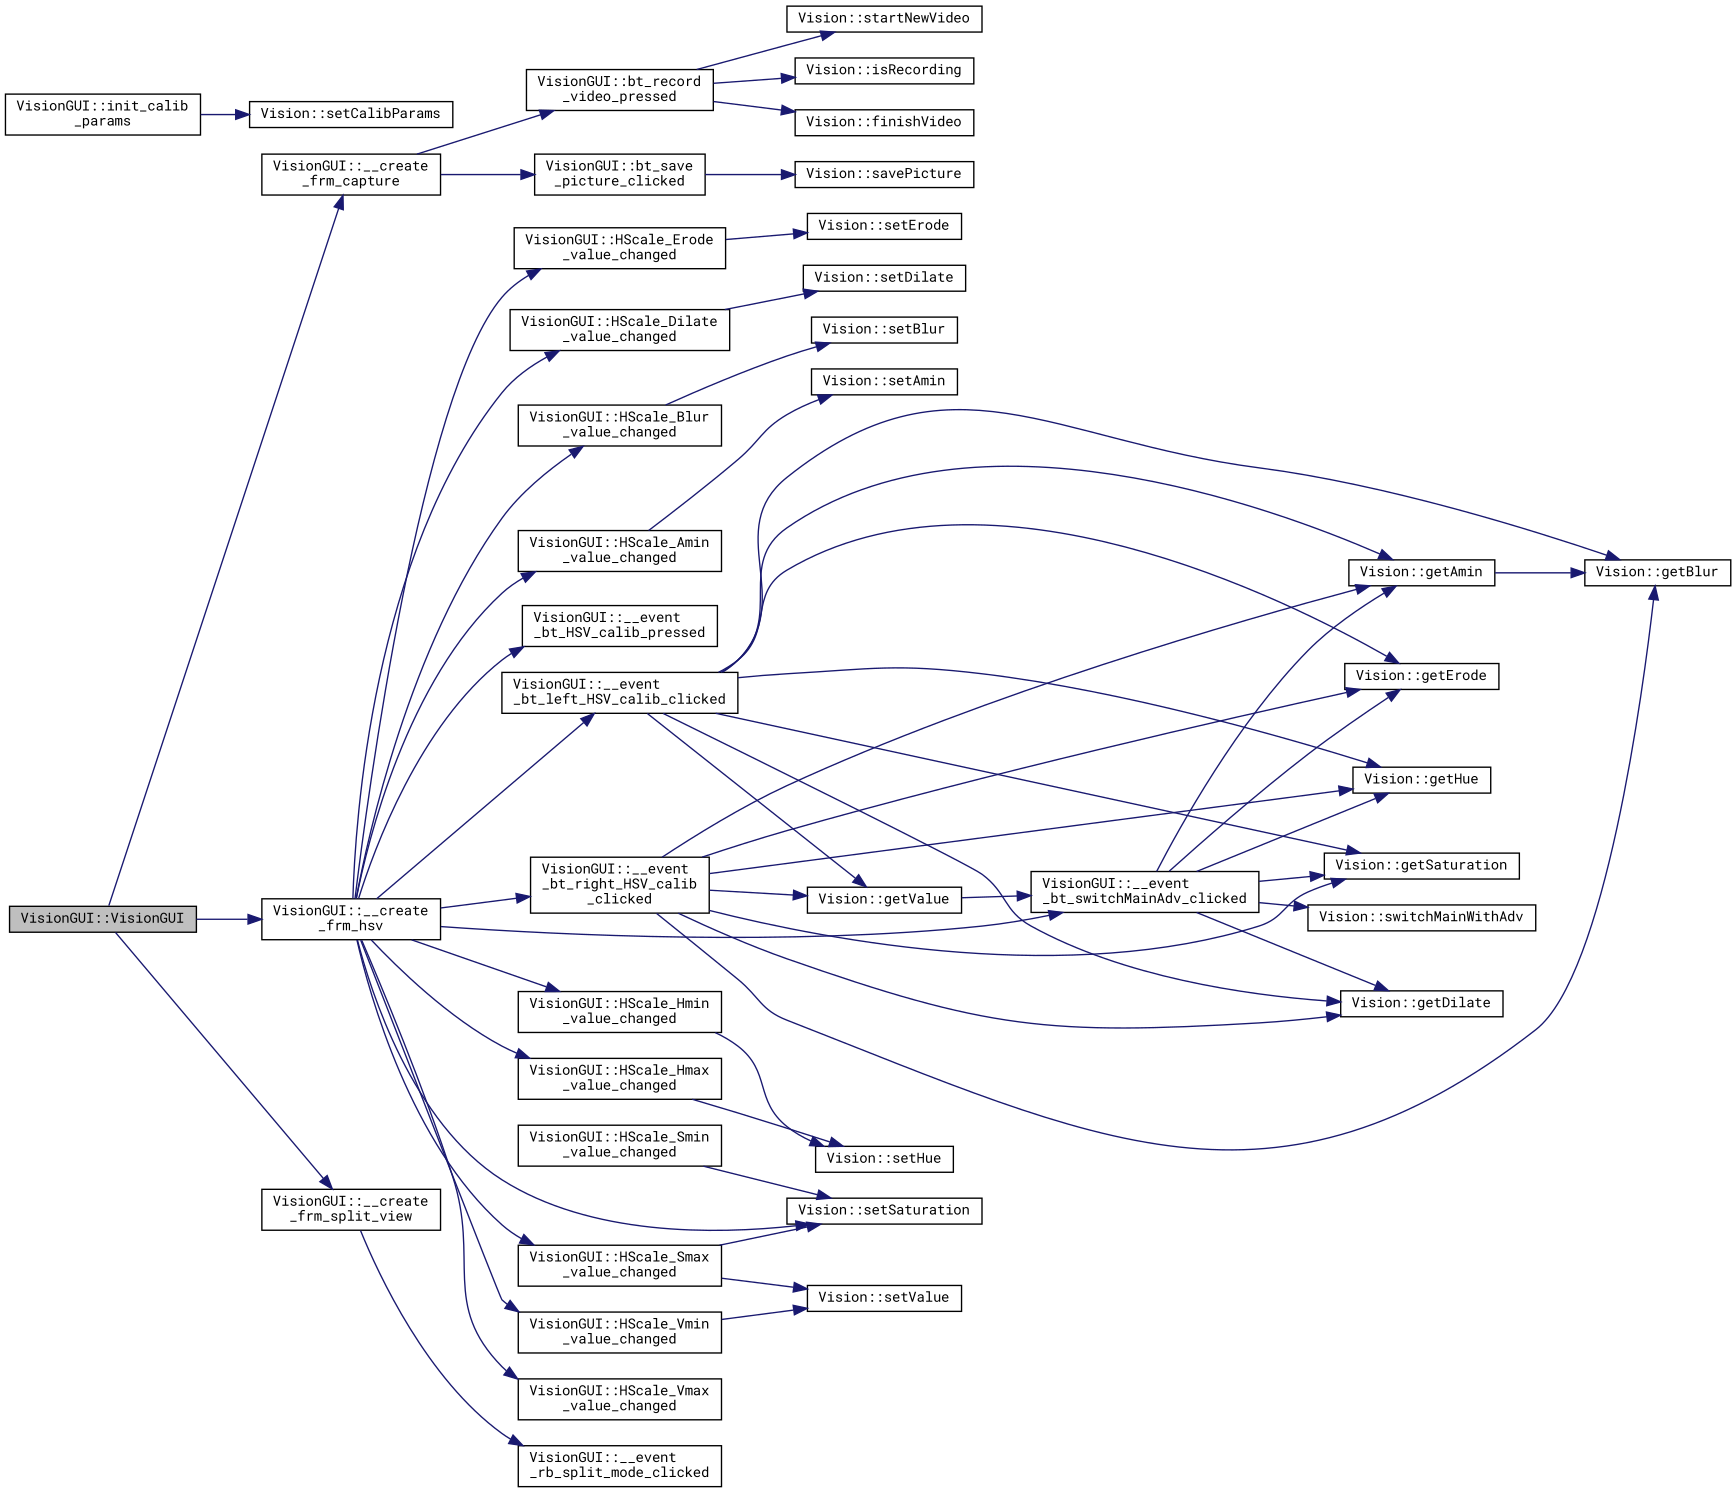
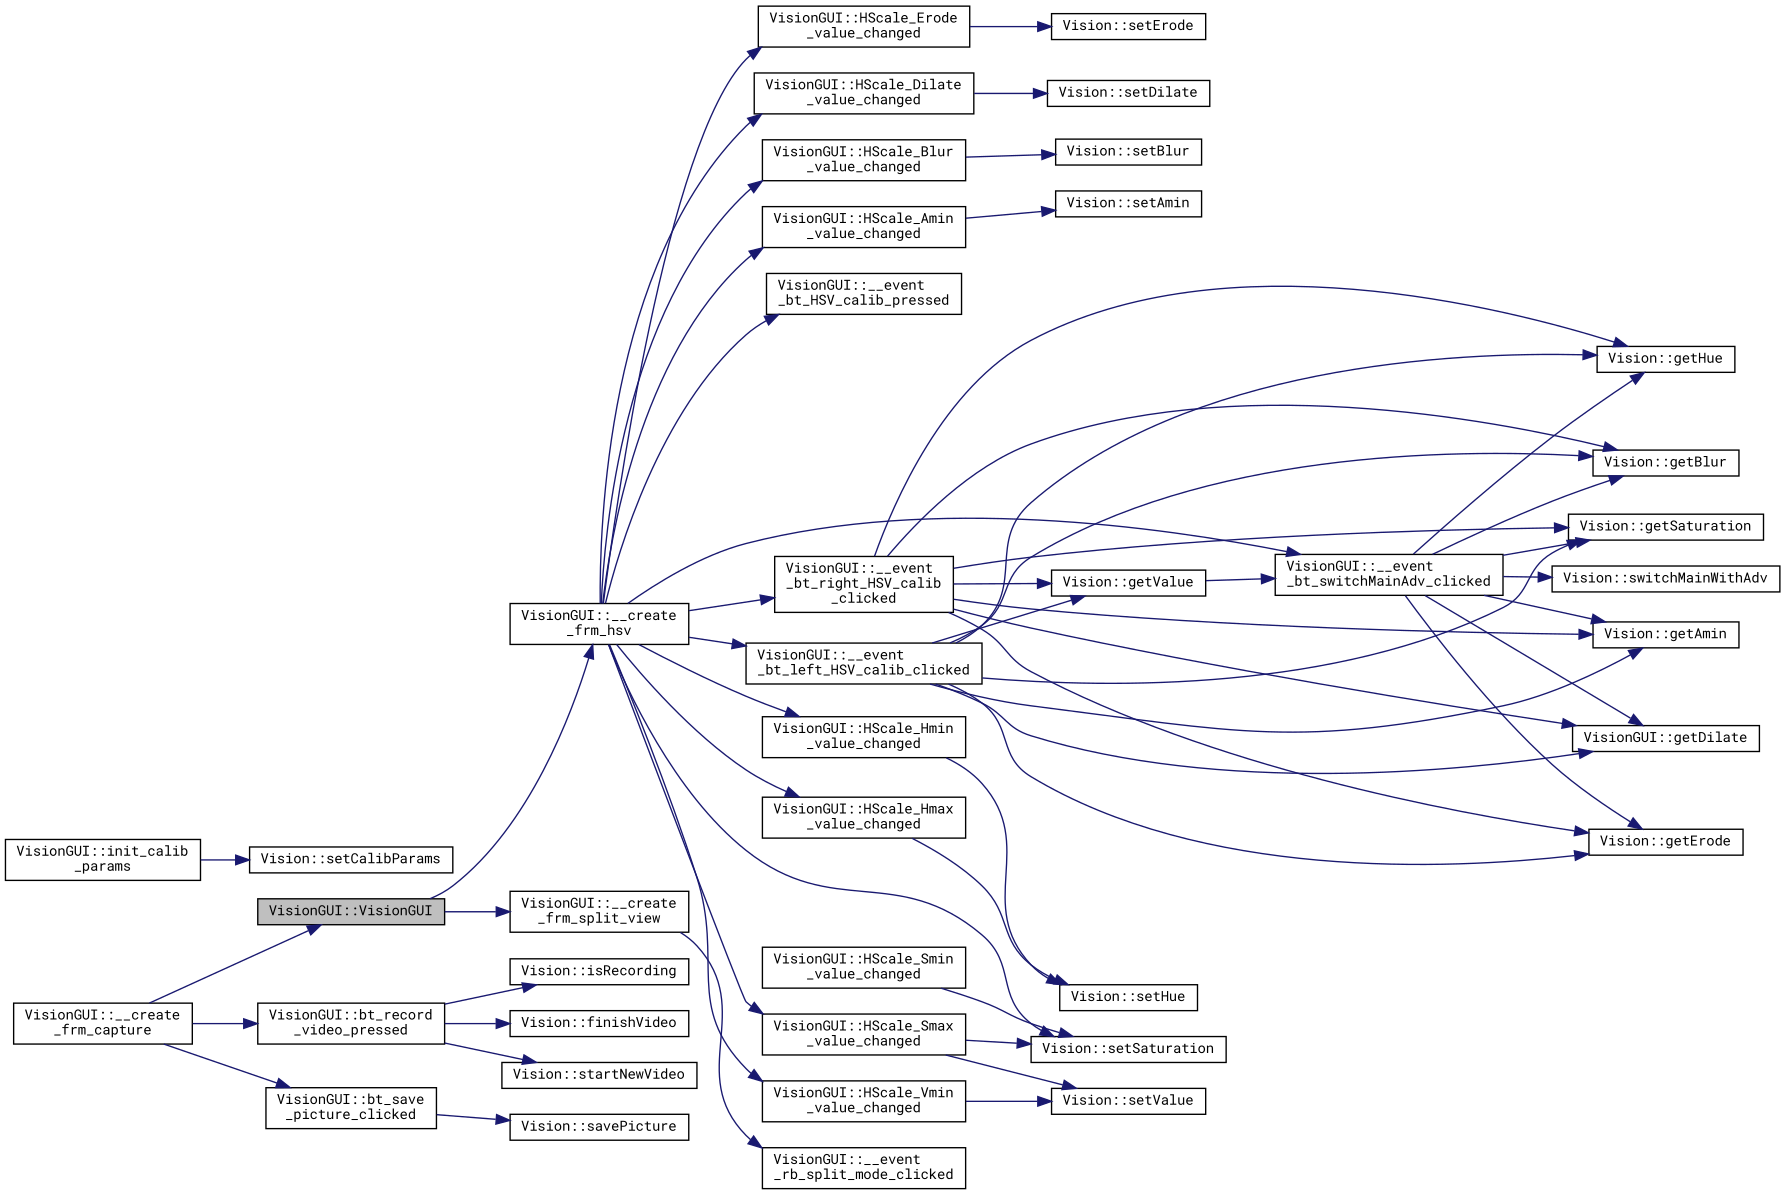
(224, 557) -> (229, 967)
(1533, 573) -> (1520, 514)
(1422, 1004) -> (1666, 739)
(620, 1399) -> none
